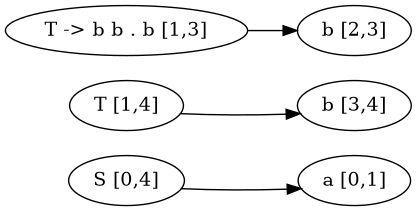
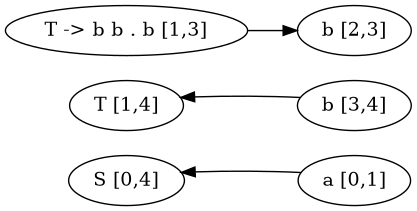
(233, 115) -> (247, 96)
(234, 190) -> (248, 171)
